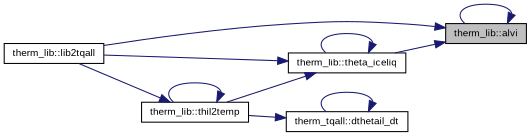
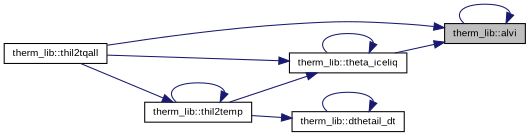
(54, 53) -> (56, 53)
(347, 122) -> (348, 122)
